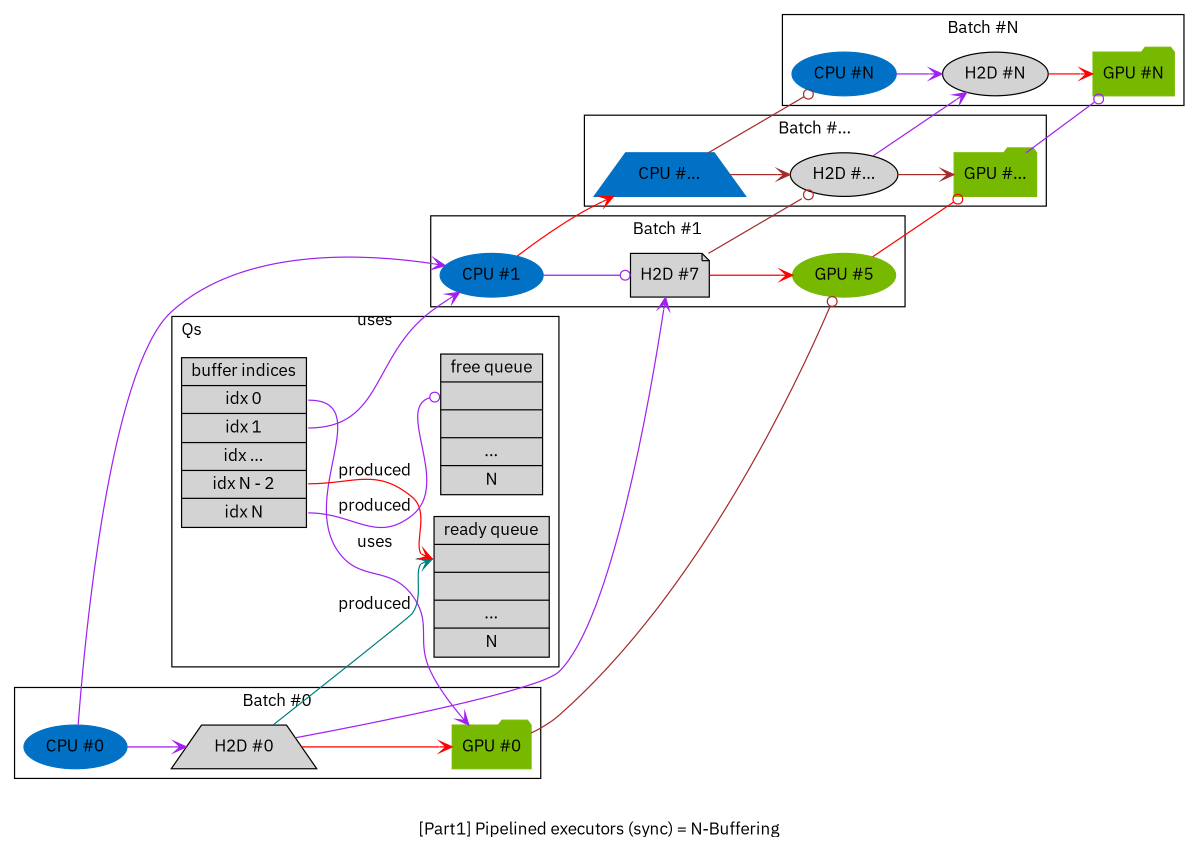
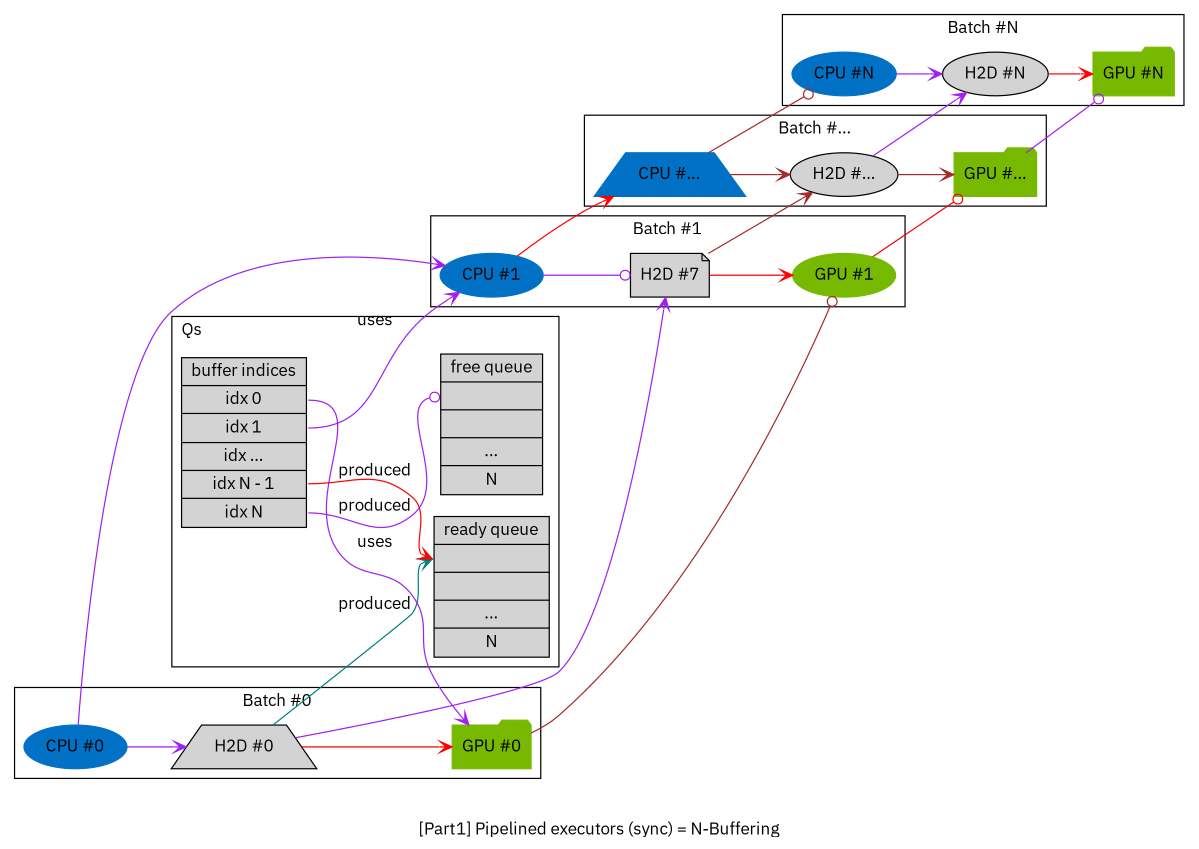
(755, 226) -> (755, 226)
(844, 275) -> (844, 275)
(244, 484) -> (244, 484)
